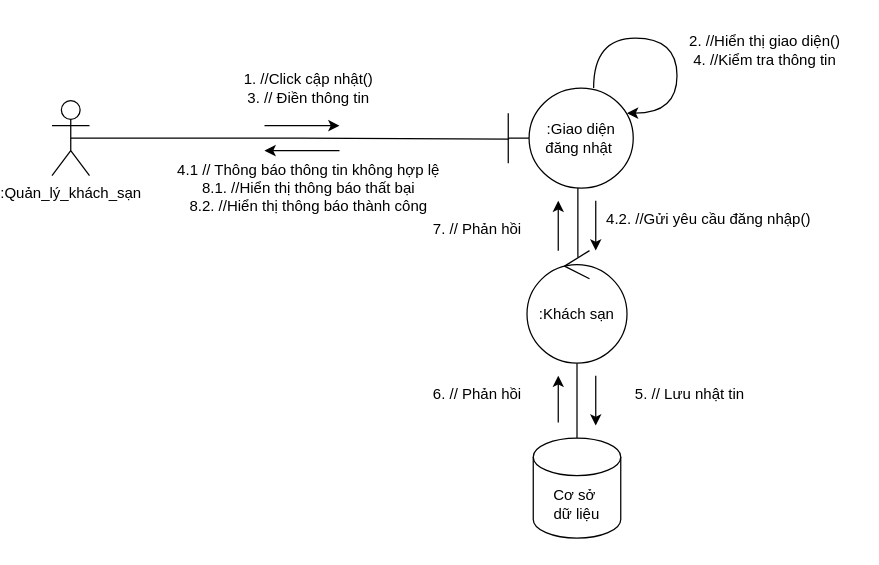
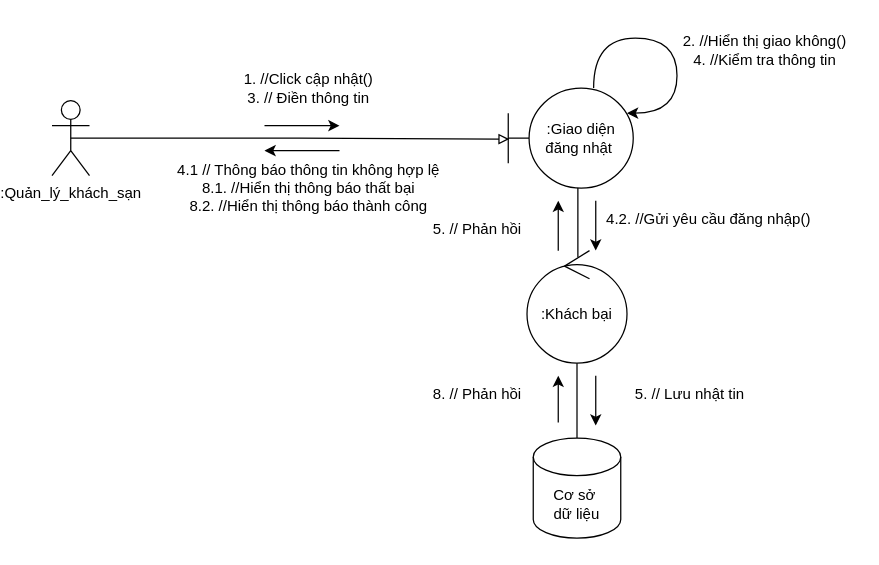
(765, 51) -> (765, 51)
(501, 139) -> (497, 139)
(478, 229) -> (478, 229)
(577, 314) -> (577, 314)
(478, 394) -> (478, 394)
